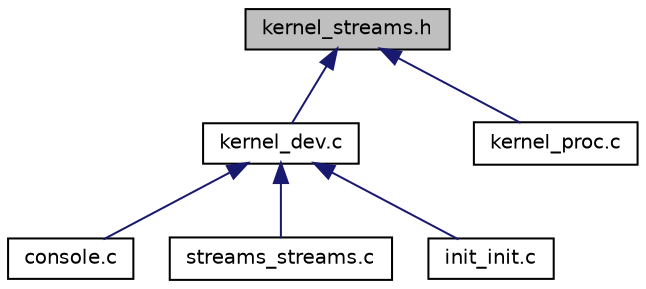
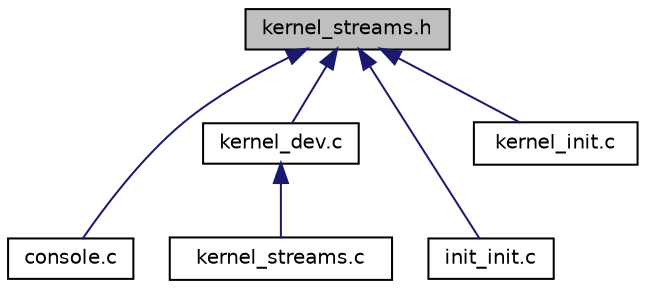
(556, 143) -> (556, 143)
(167, 206) -> (172, 133)
(395, 206) -> (425, 153)
(281, 259) -> (281, 259)
